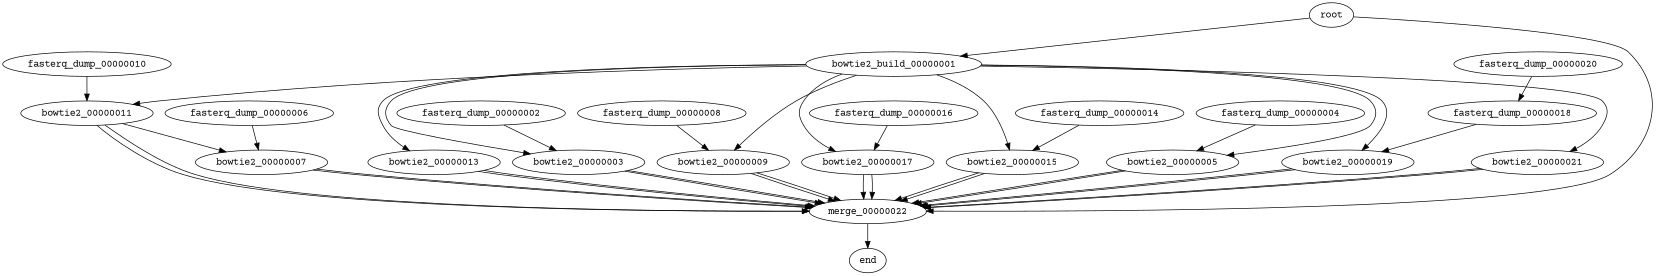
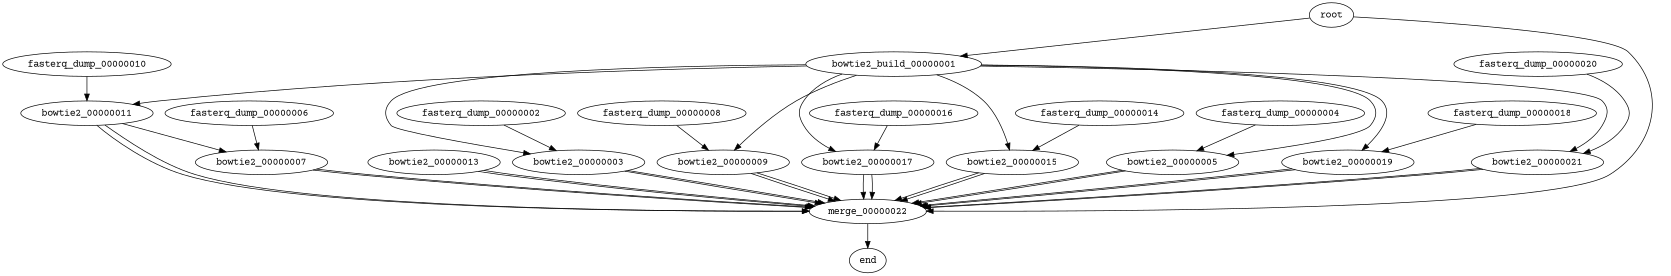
(564, 71) -> none
(1528, 83) -> (1629, 112)
